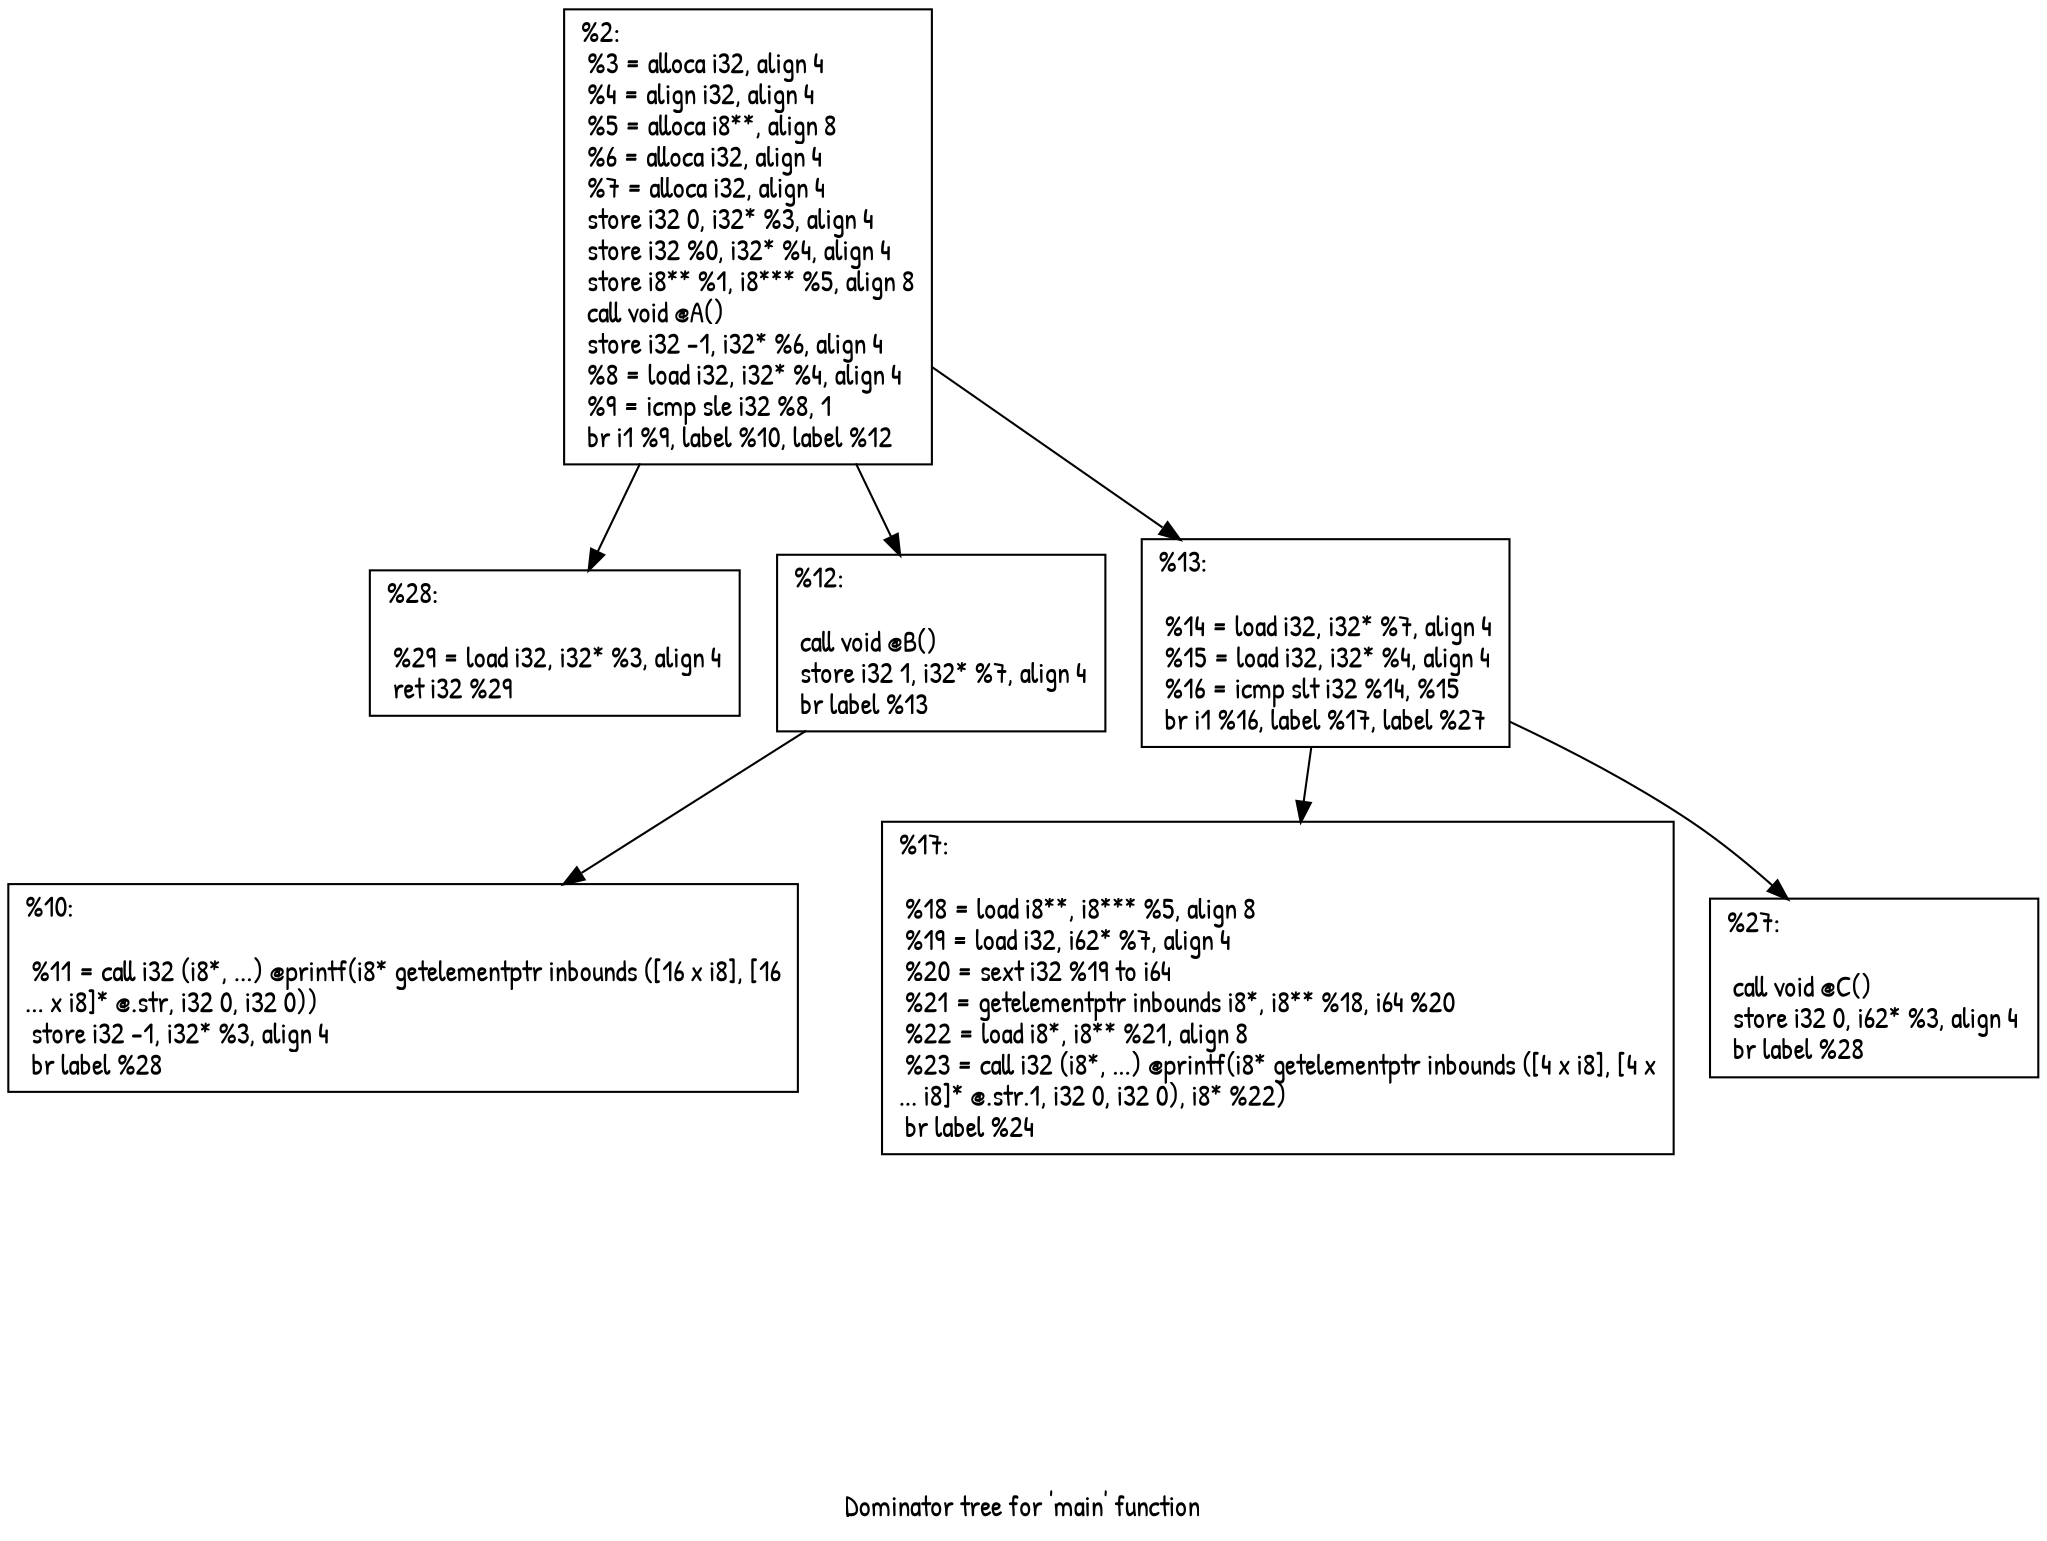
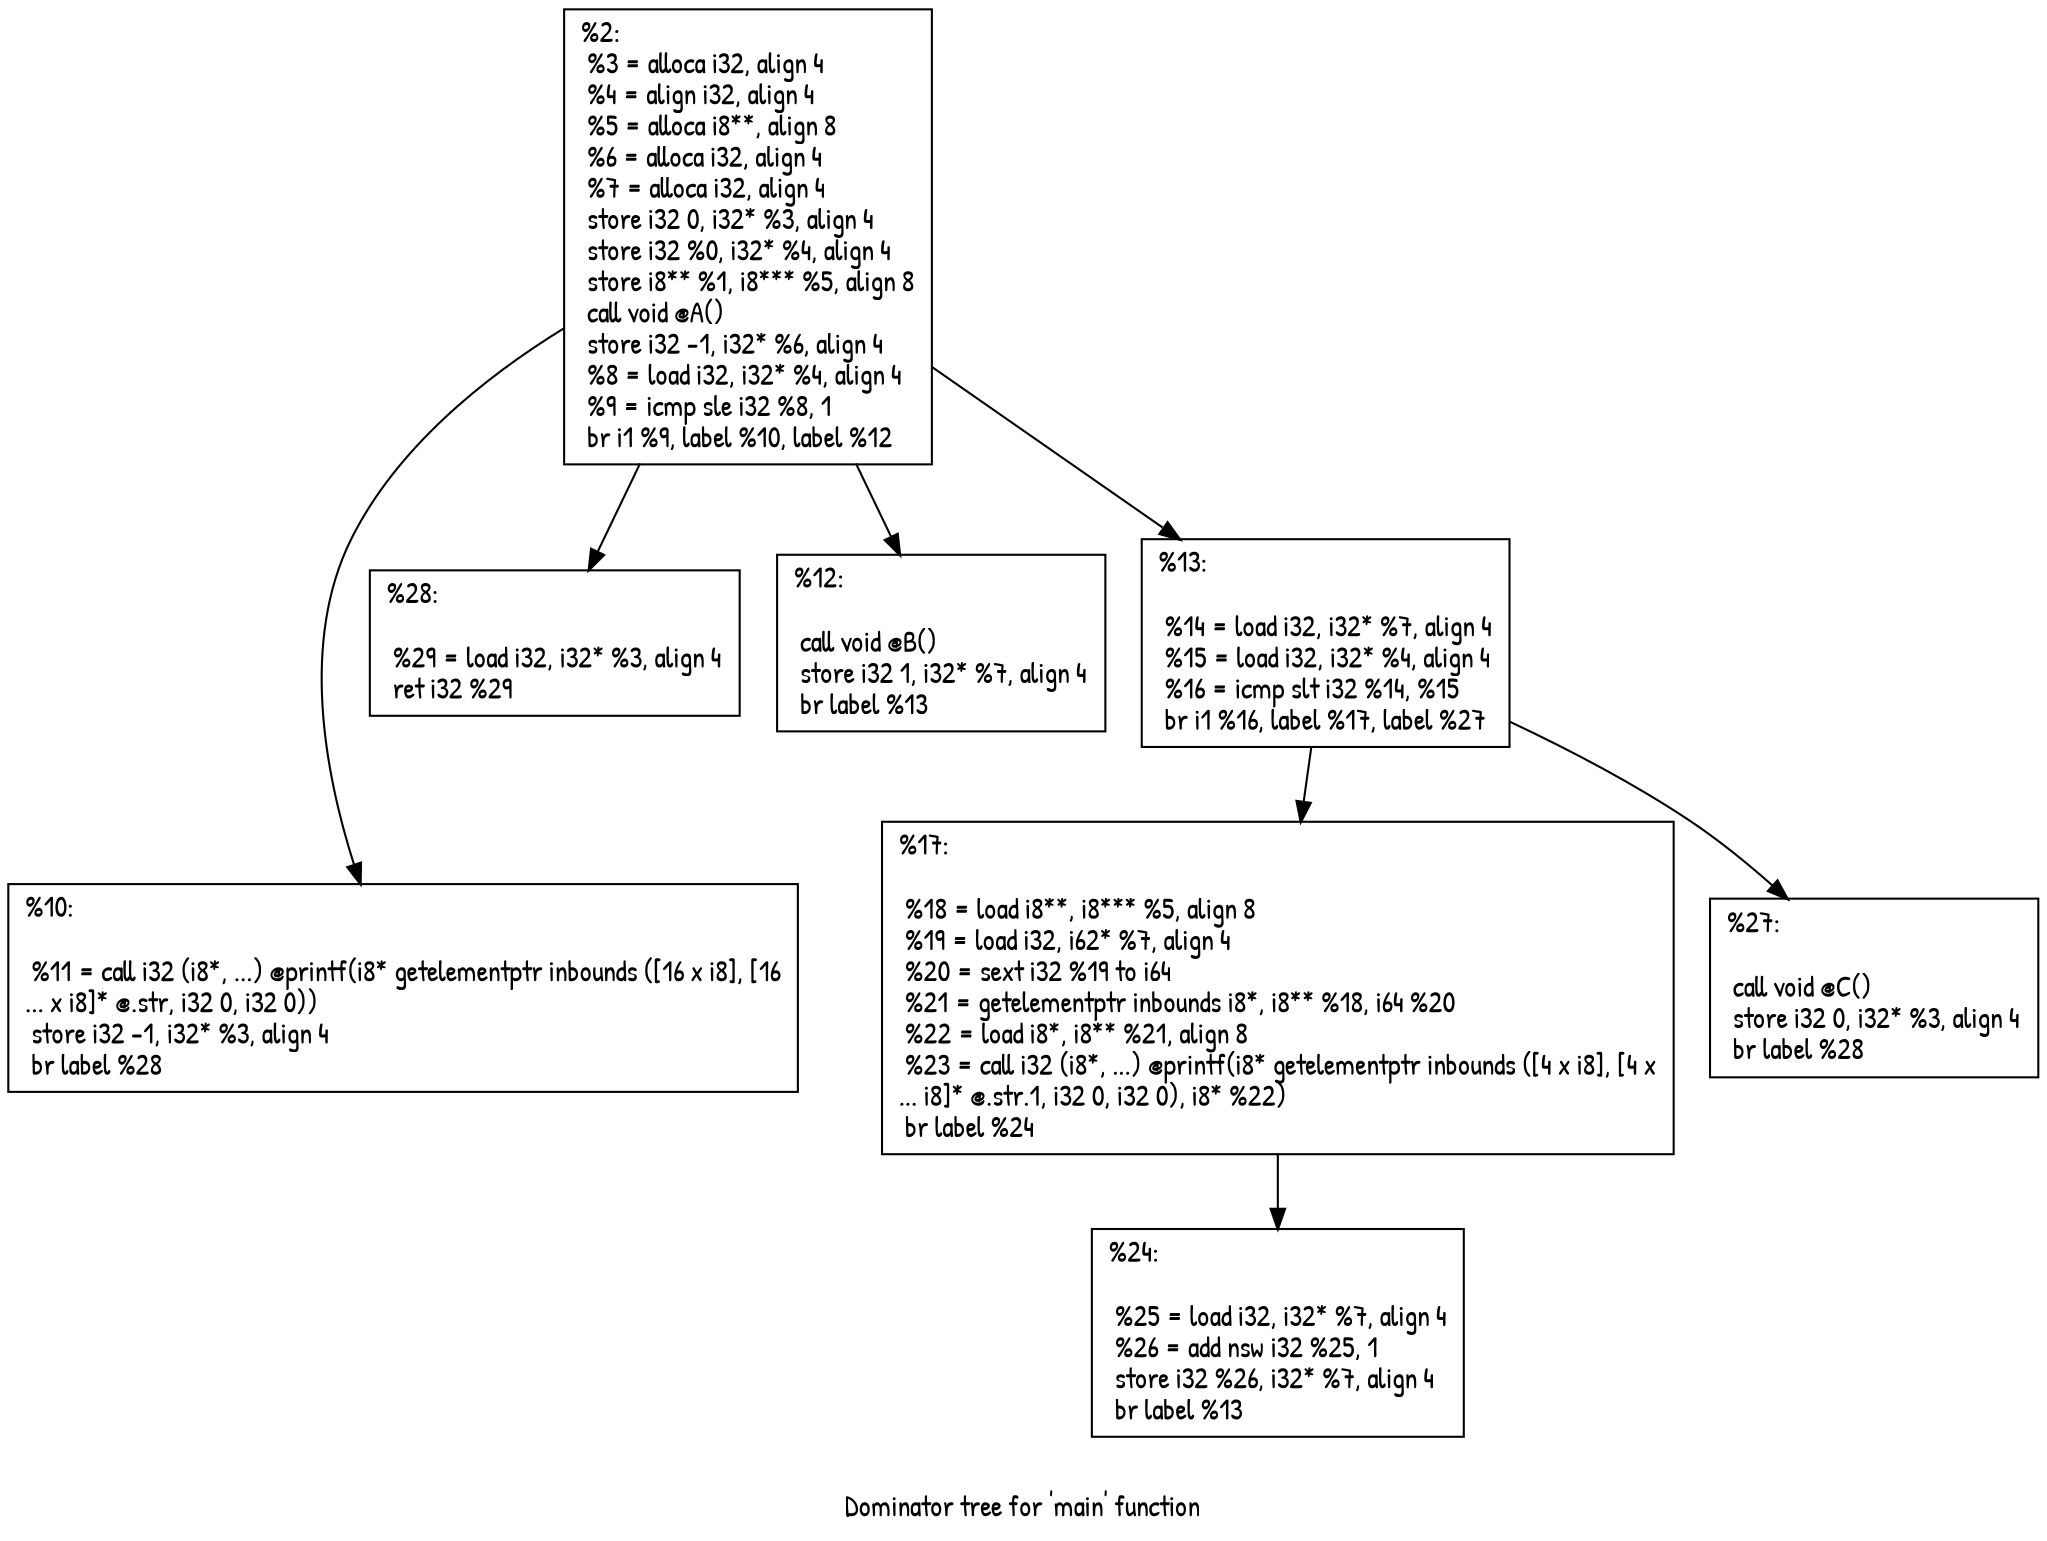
(694, 802) -> (346, 553)
(1873, 1019) -> (1874, 1019)
none -> (1278, 1333)
